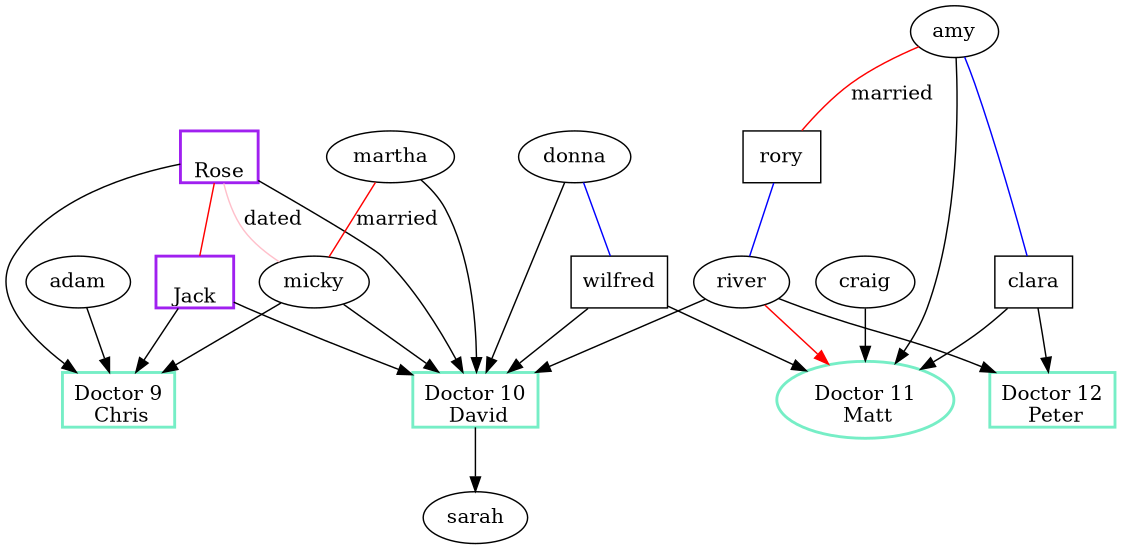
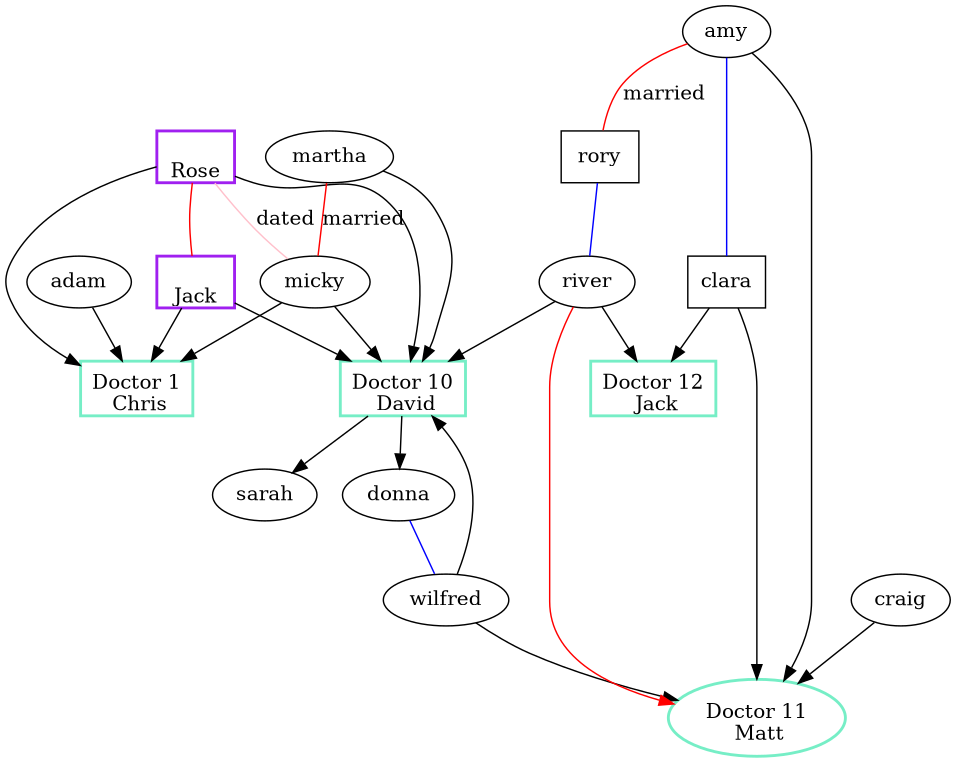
(528, 271) -> (401, 435)
(619, 282) -> (446, 600)
(119, 400) -> (137, 388)
(1052, 400) -> (653, 388)
